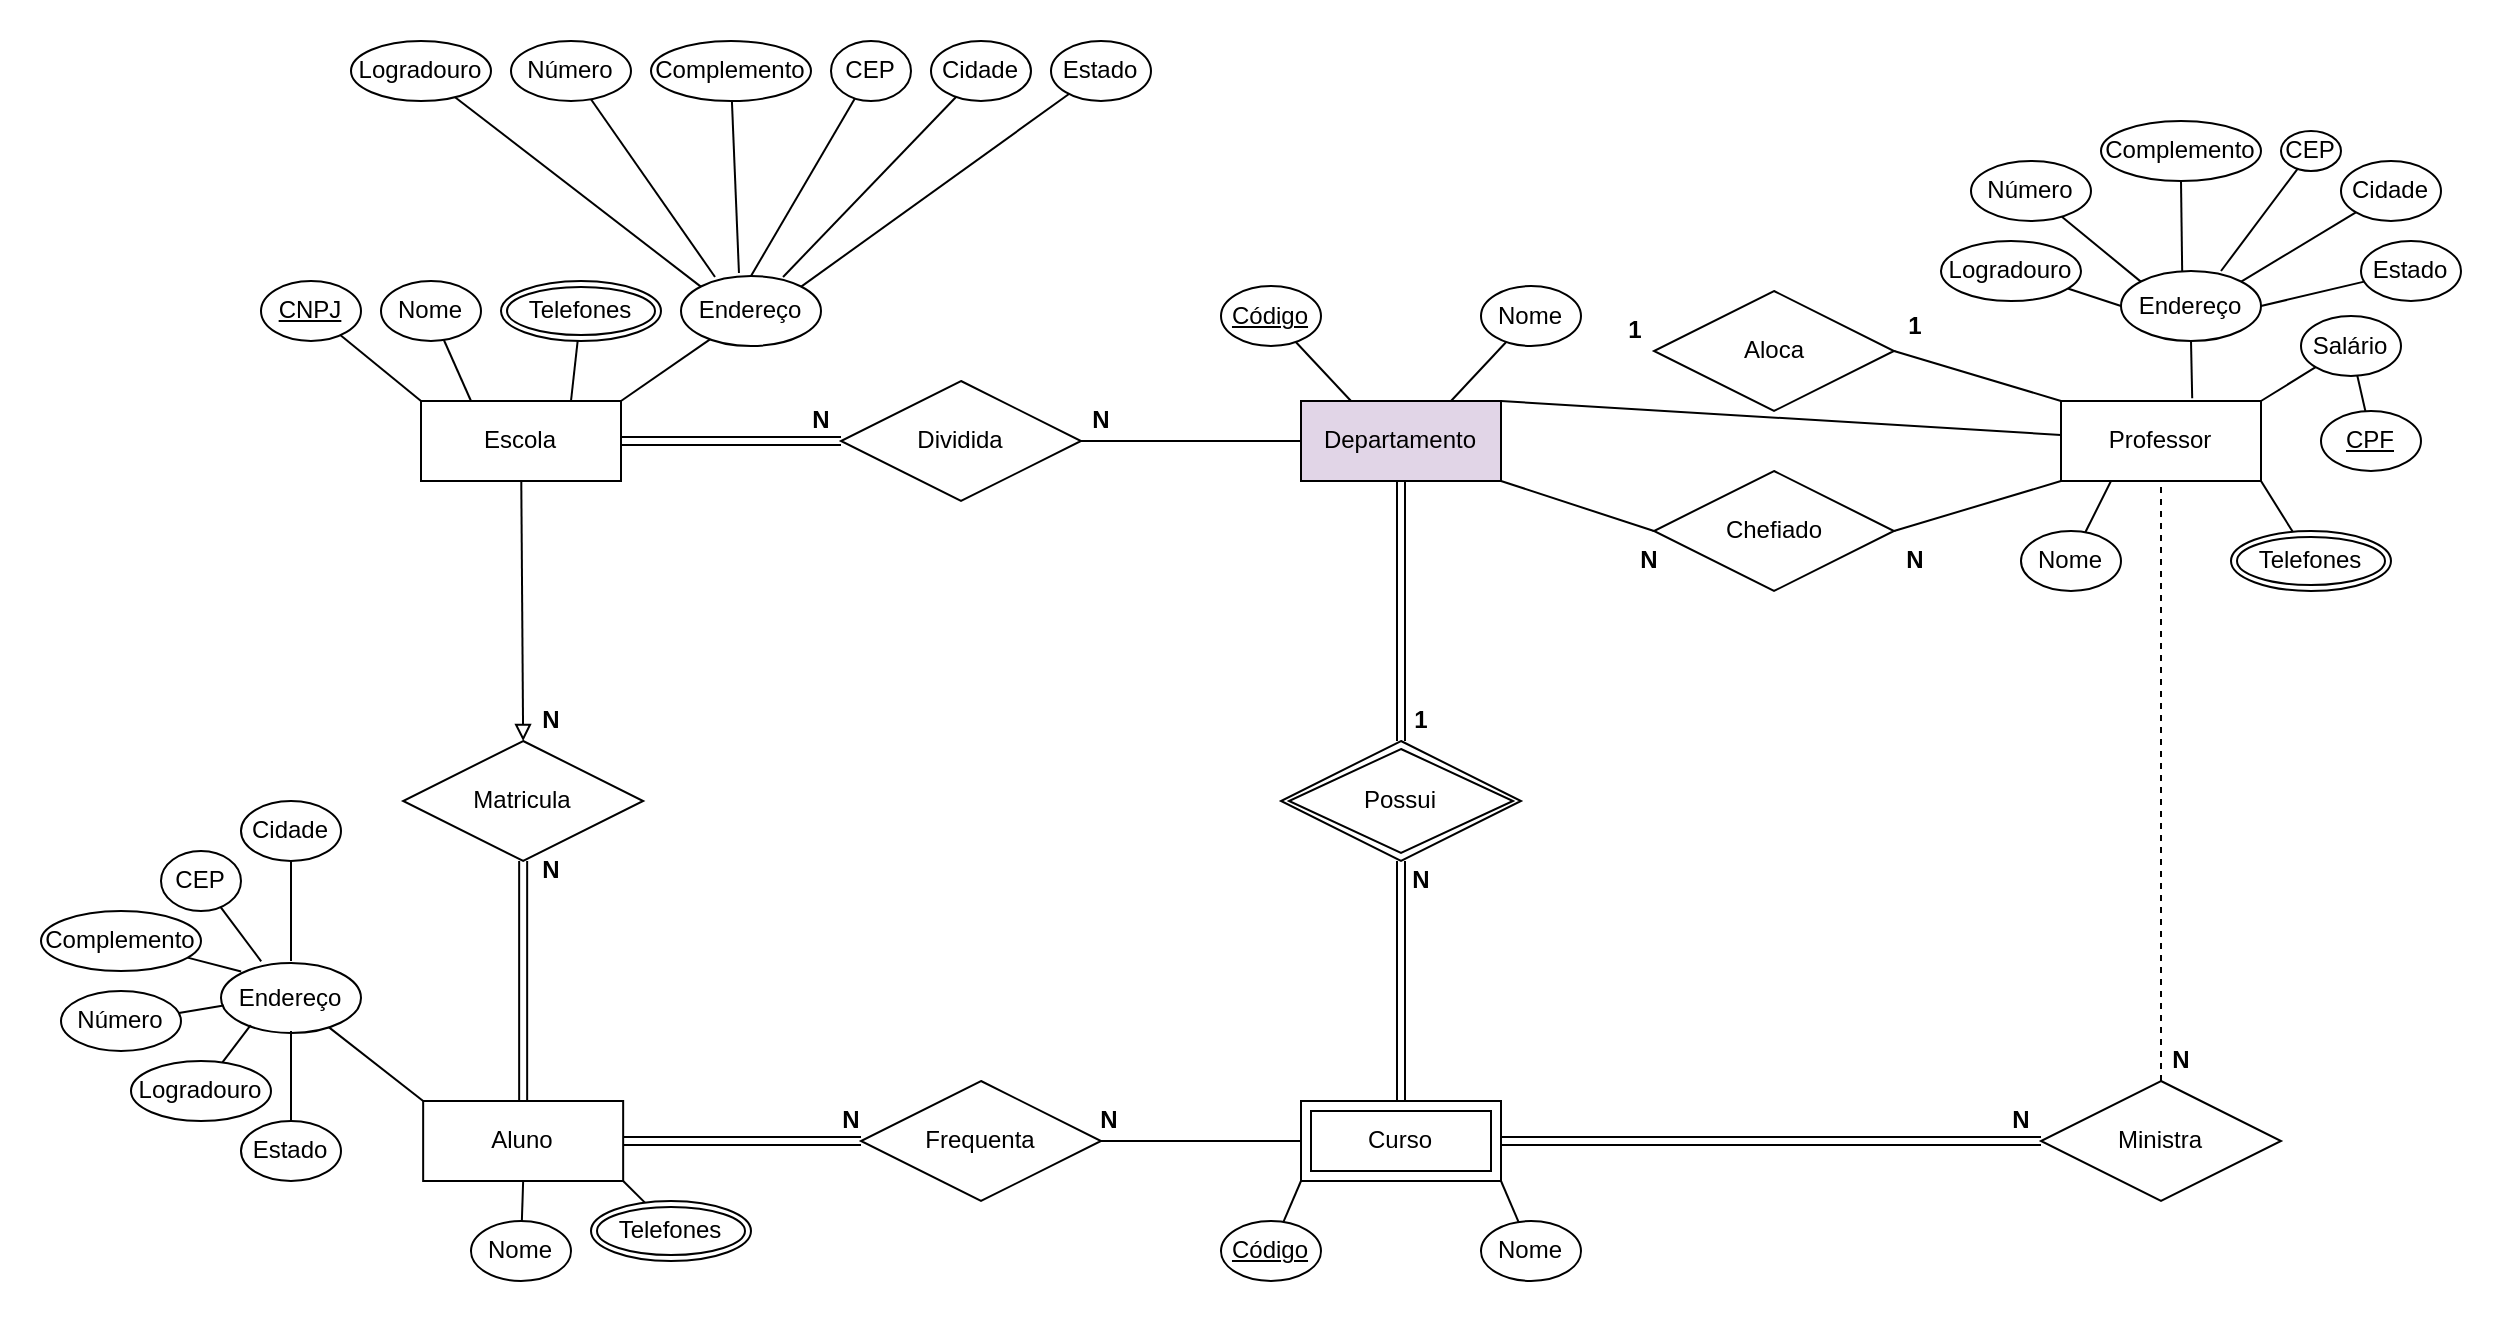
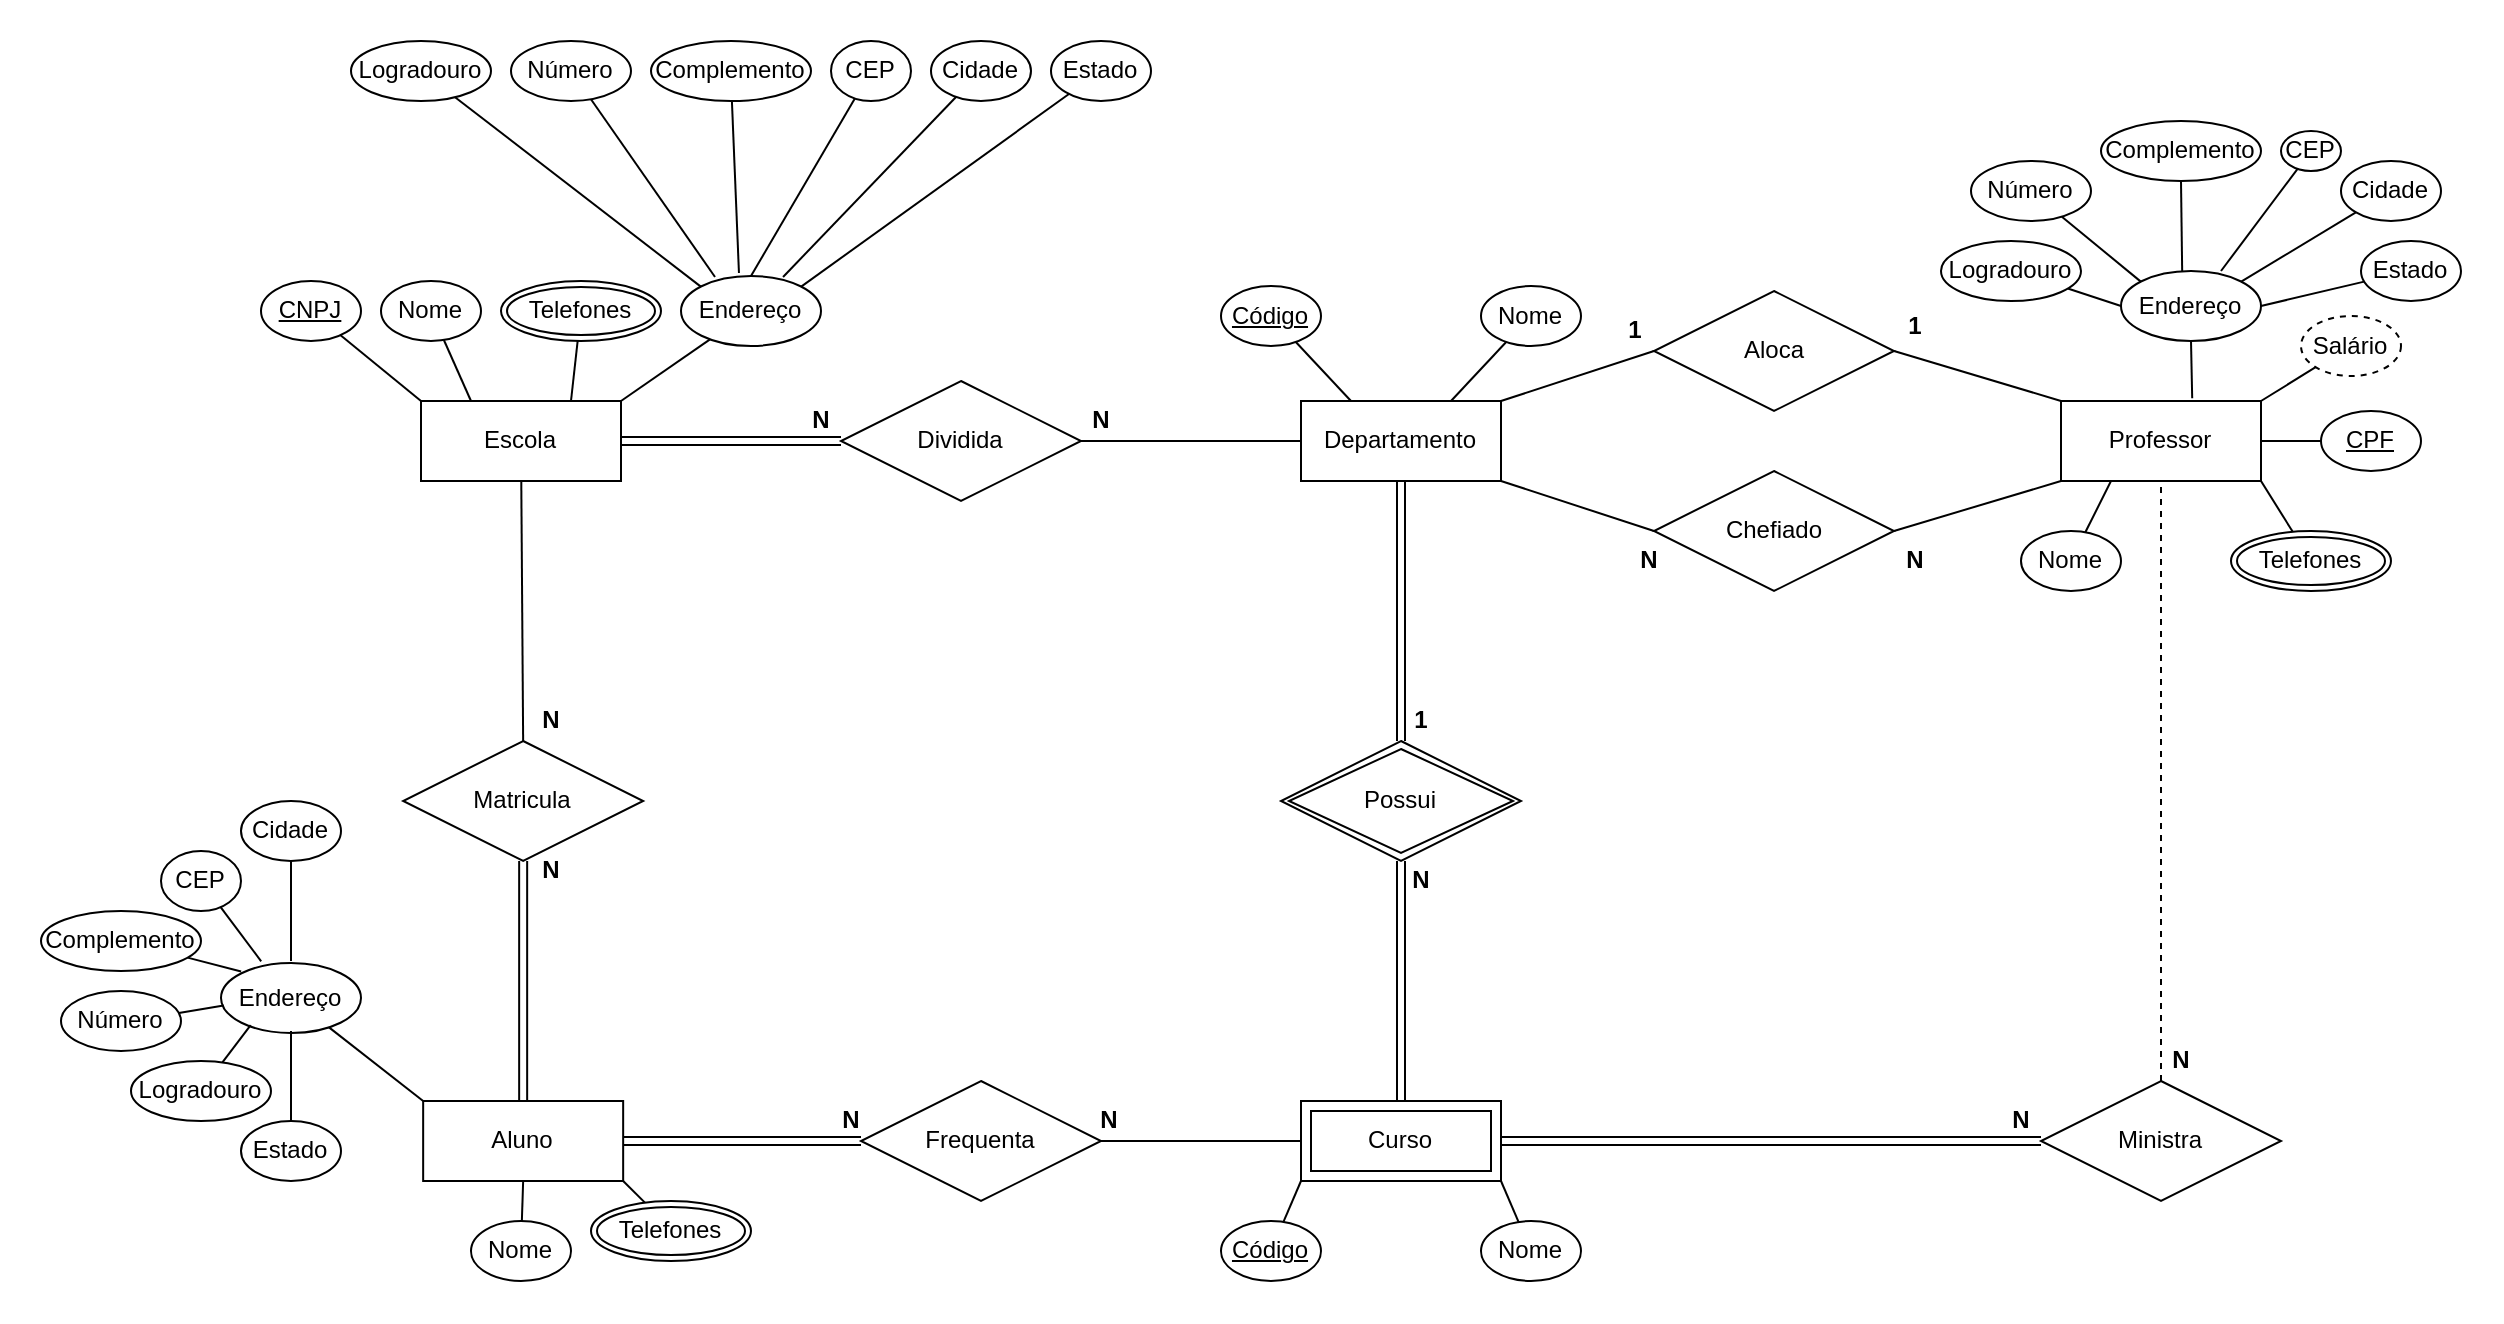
(2351, 346) -> (2351, 346)
(2361, 393) -> (2291, 441)
(1781, 418) -> (1578, 376)
(1401, 441) -> (1401, 441)
(523, 723) -> (523, 730)
